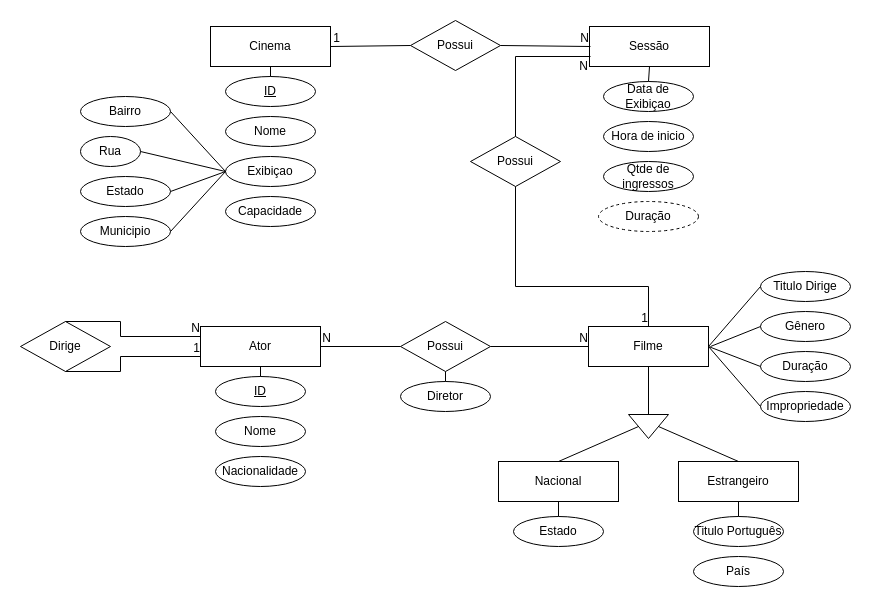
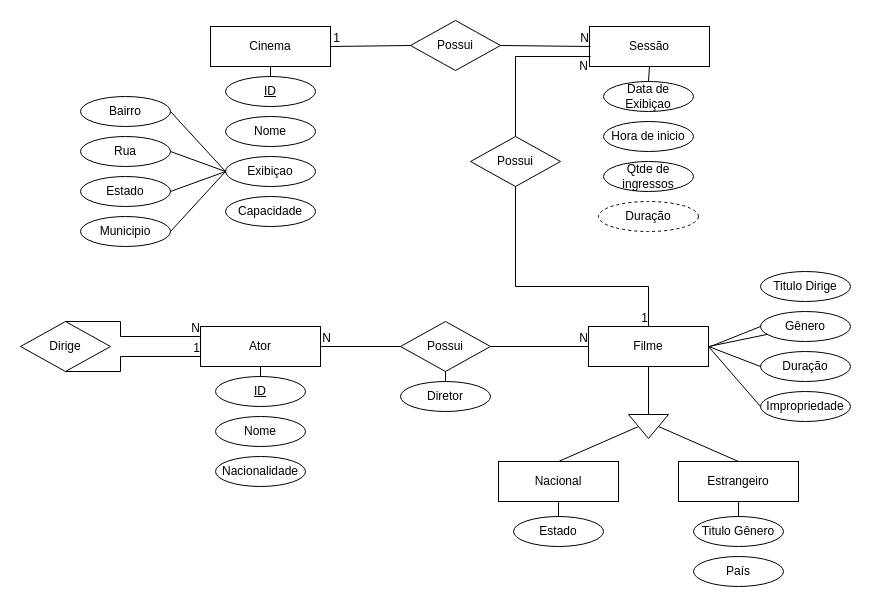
(111, 152) -> (126, 152)
(735, 315) -> (741, 340)
(739, 532) -> (739, 532)
